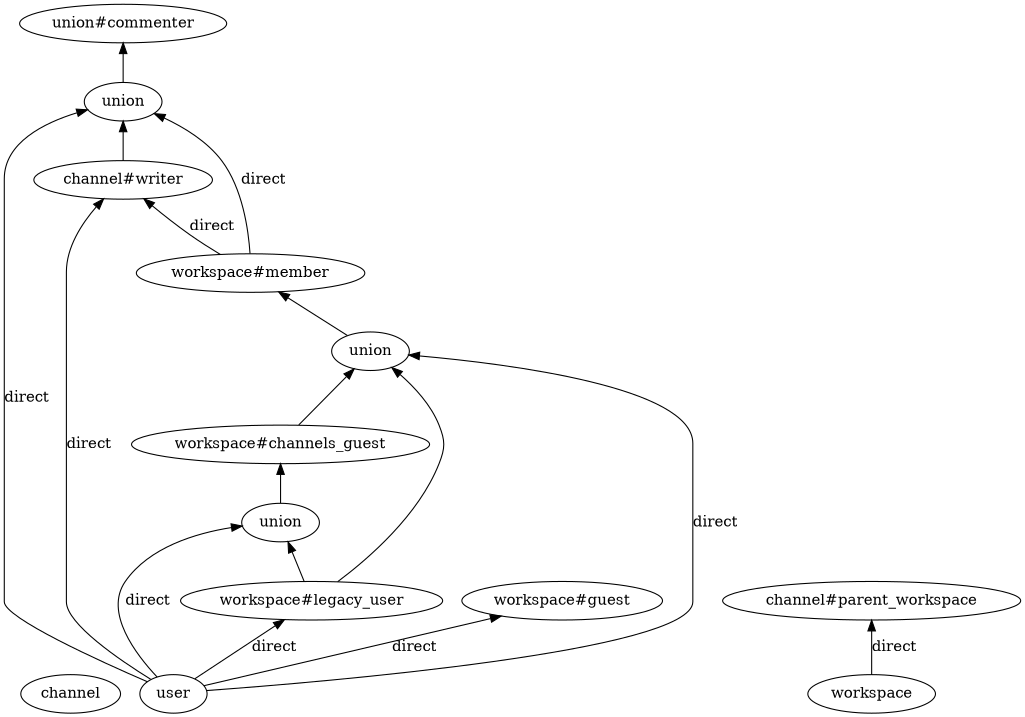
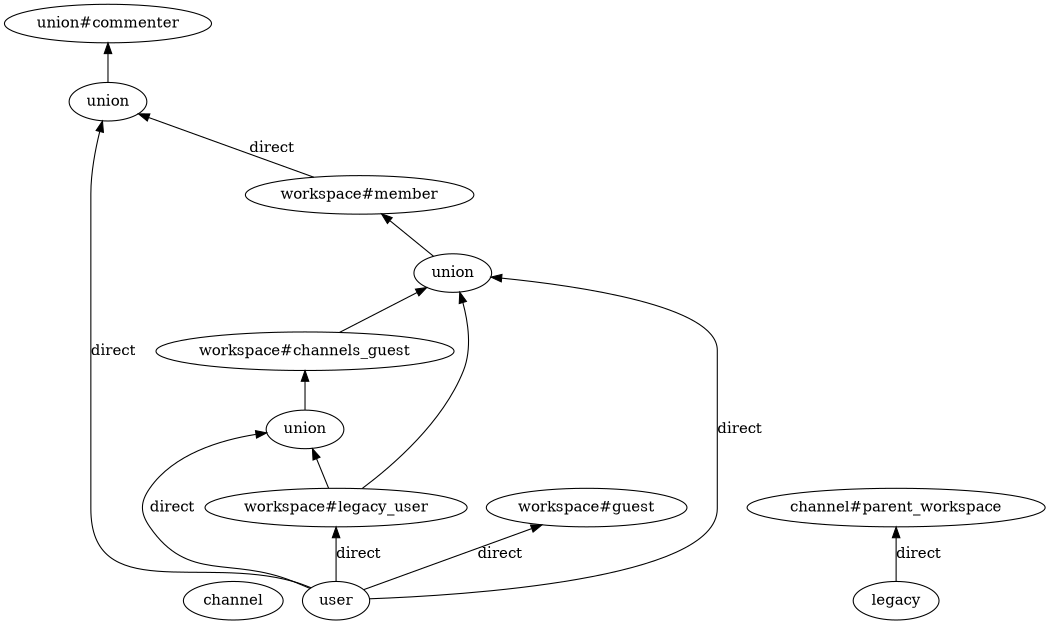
(123, 180) -> none
(872, 694) -> (896, 601)
